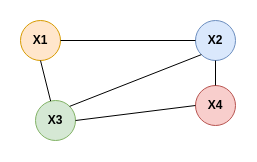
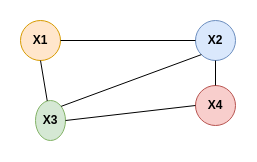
(56, 121) -> (51, 121)
